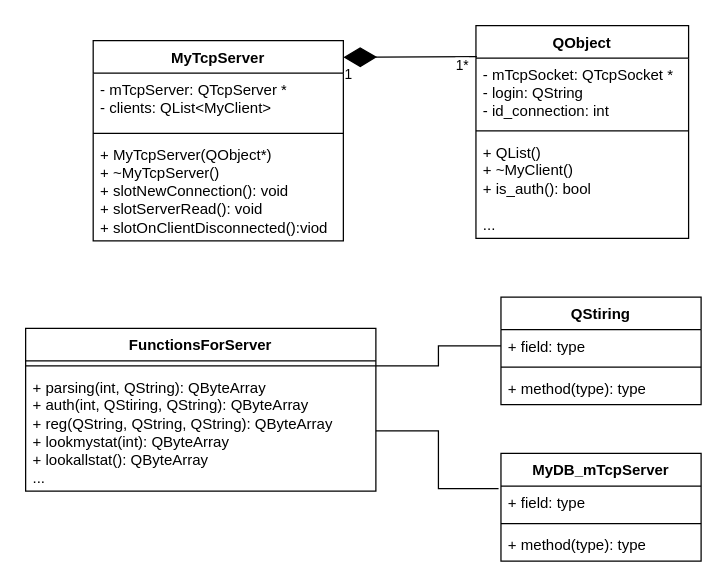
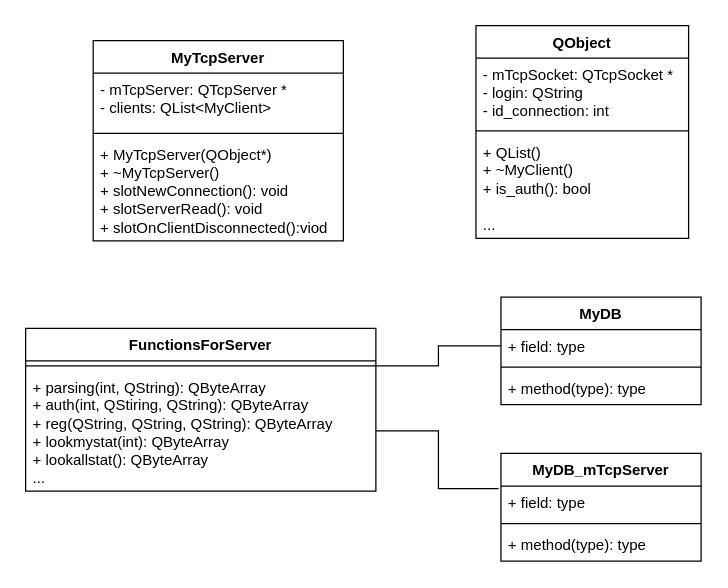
(426, 57) -> none
(601, 315) -> (601, 315)
